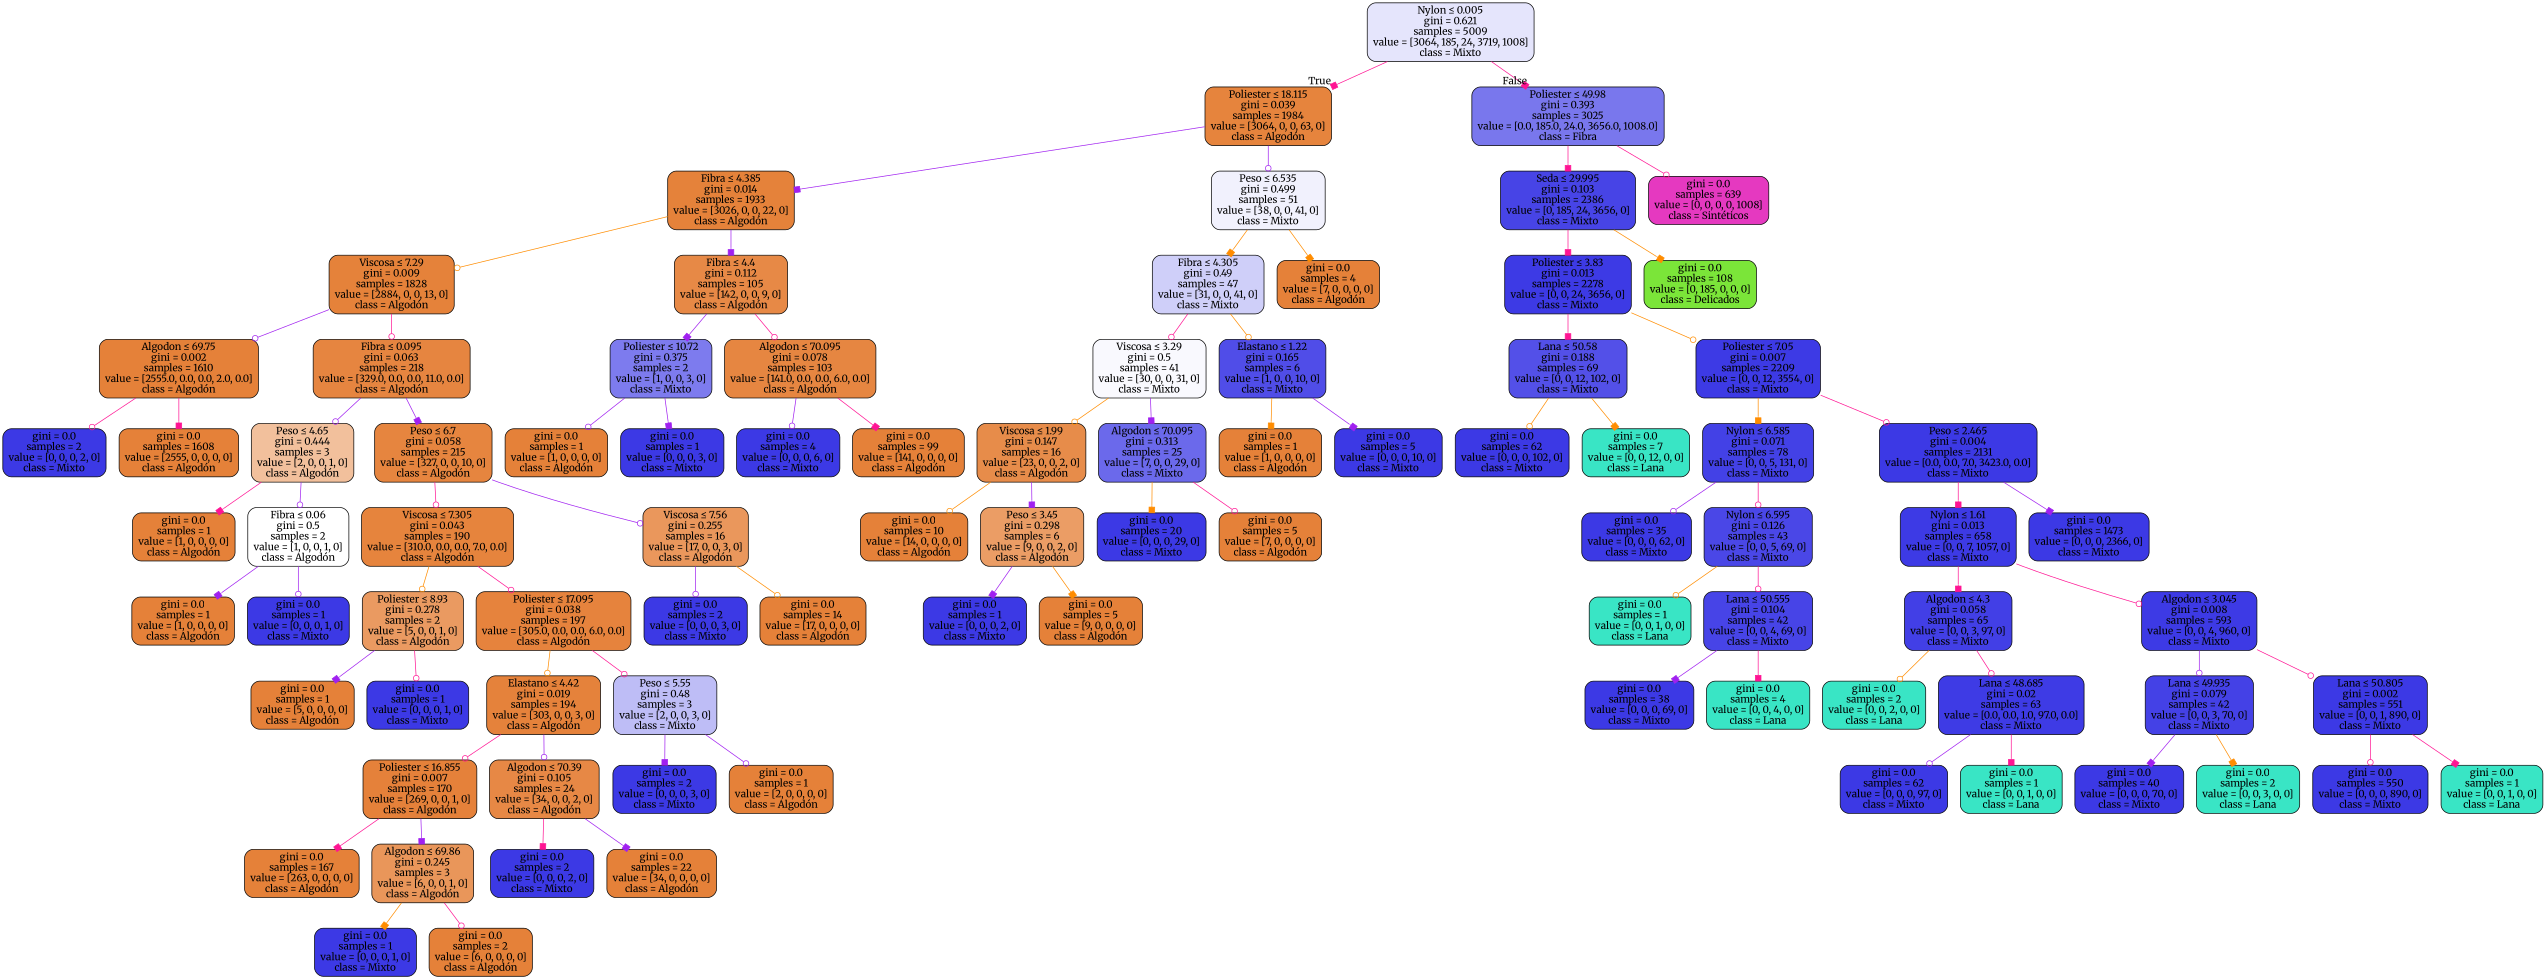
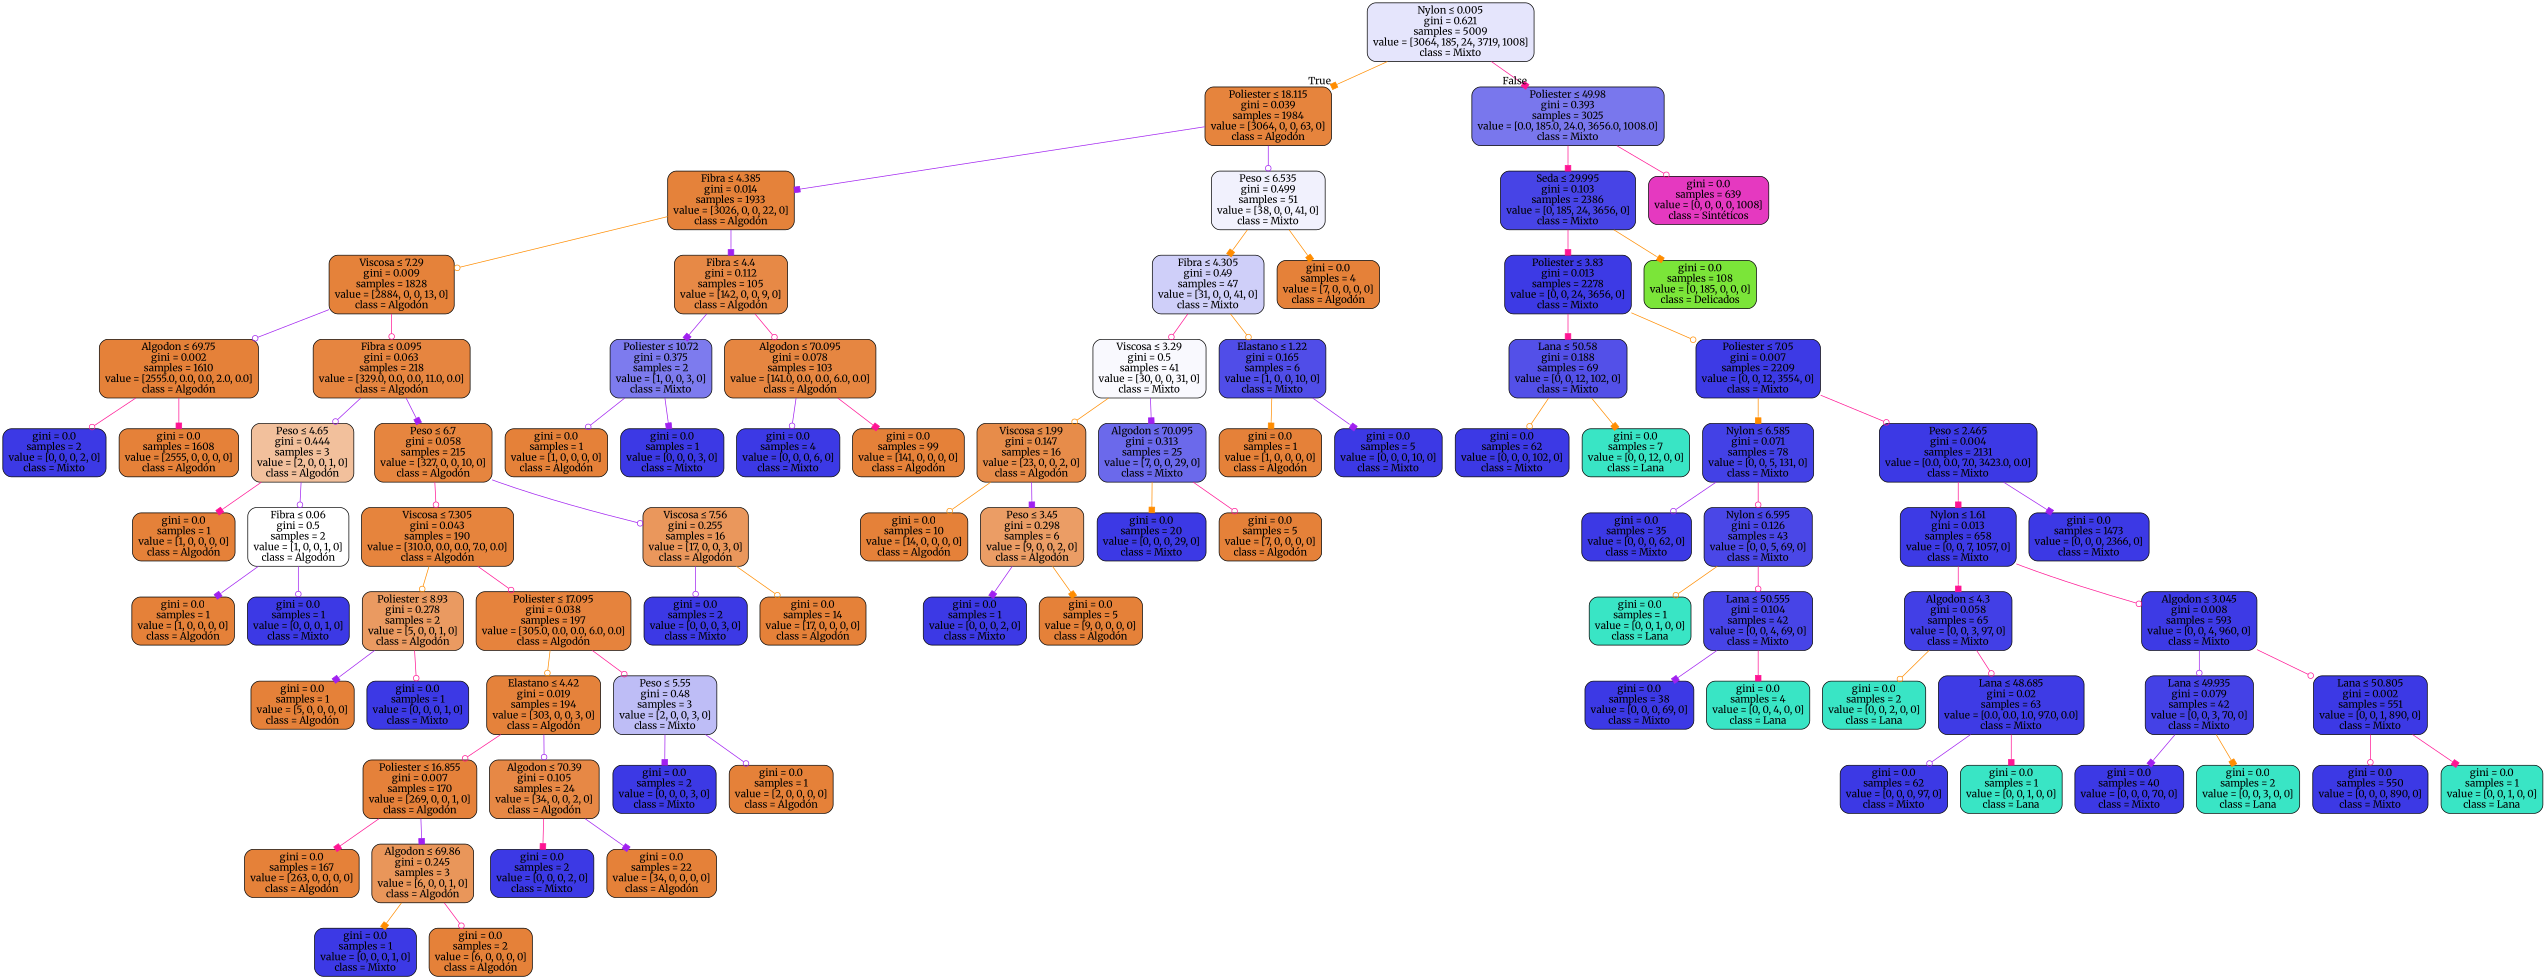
(1363, 73) -> (1363, 73)
(1568, 137) -> (1568, 137)
